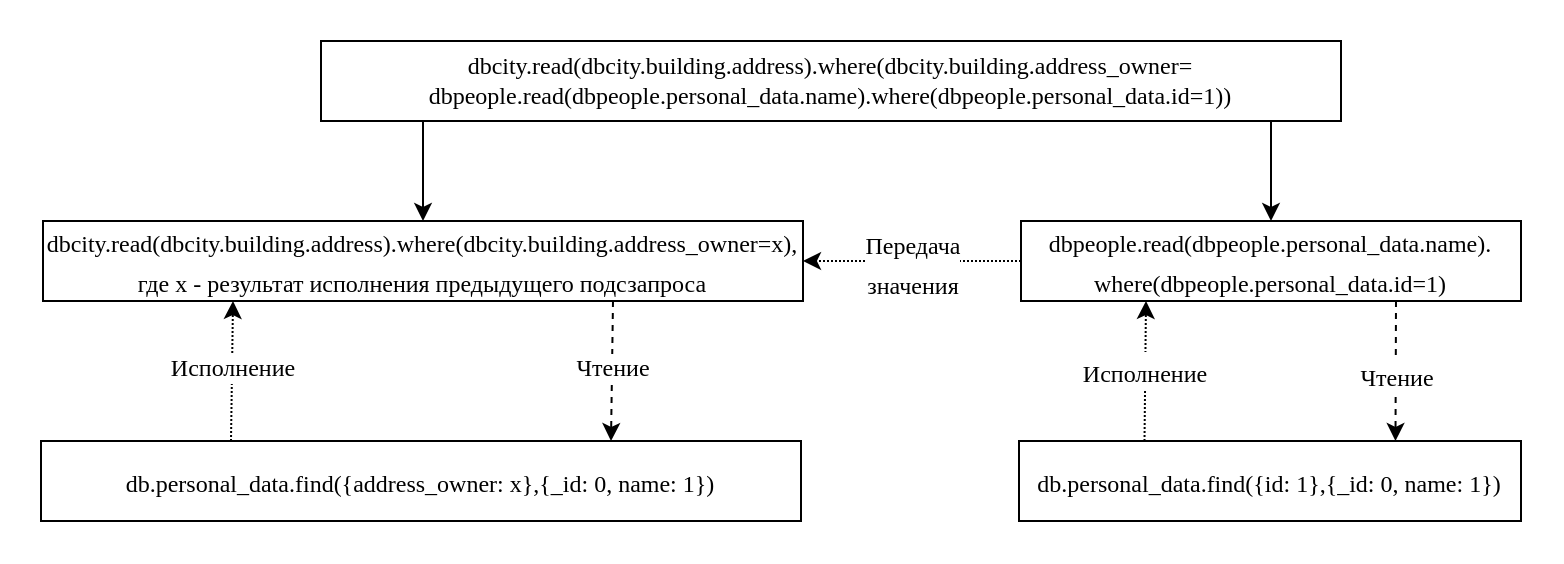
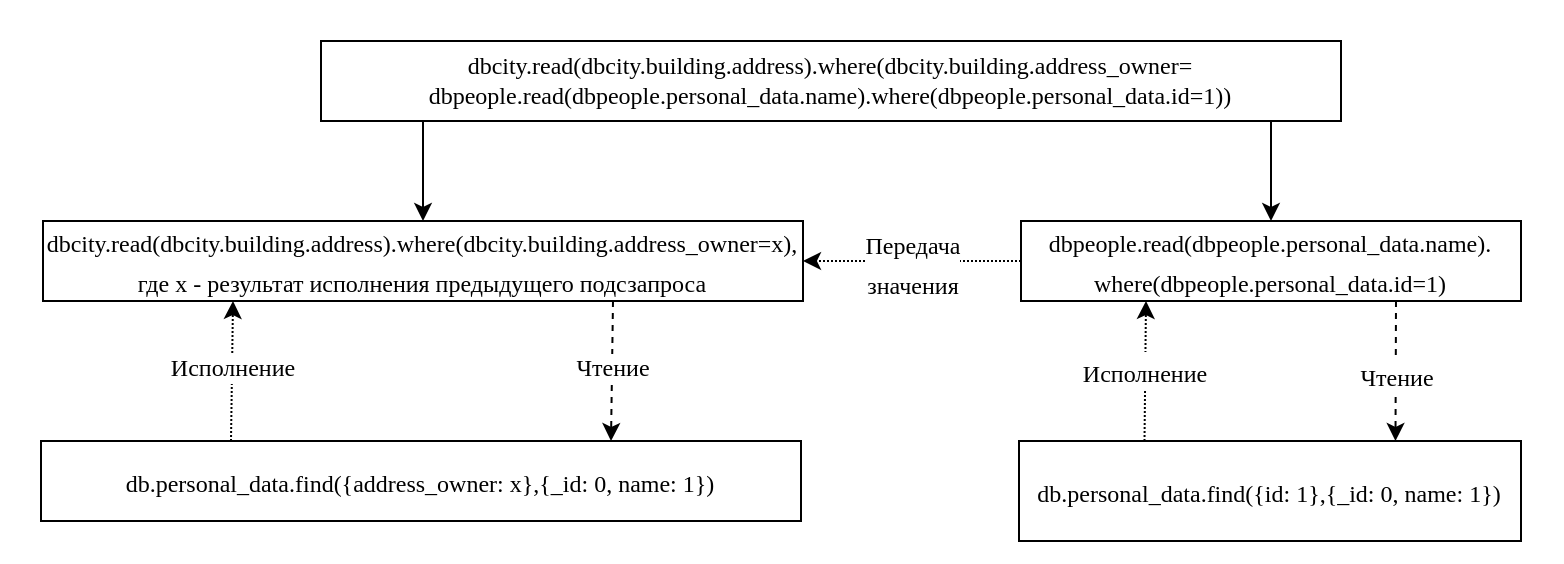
(1270, 481) -> (1270, 491)
